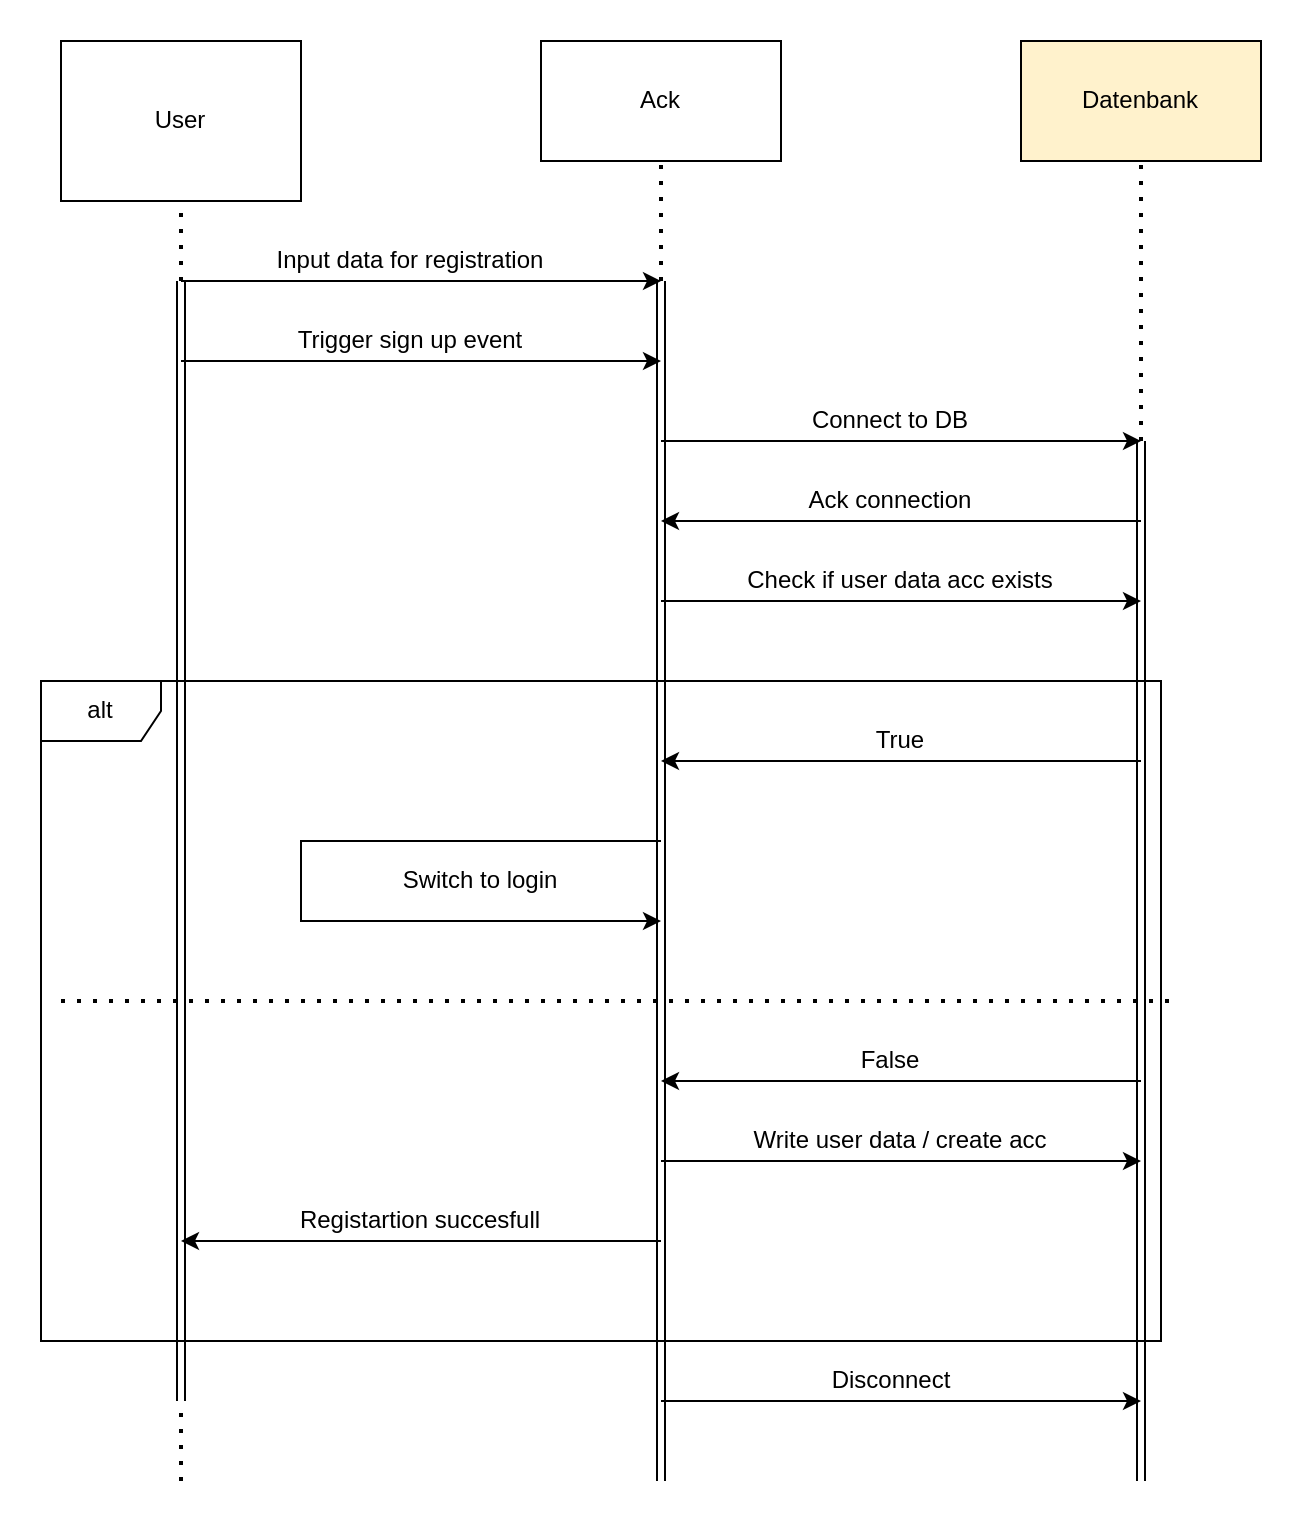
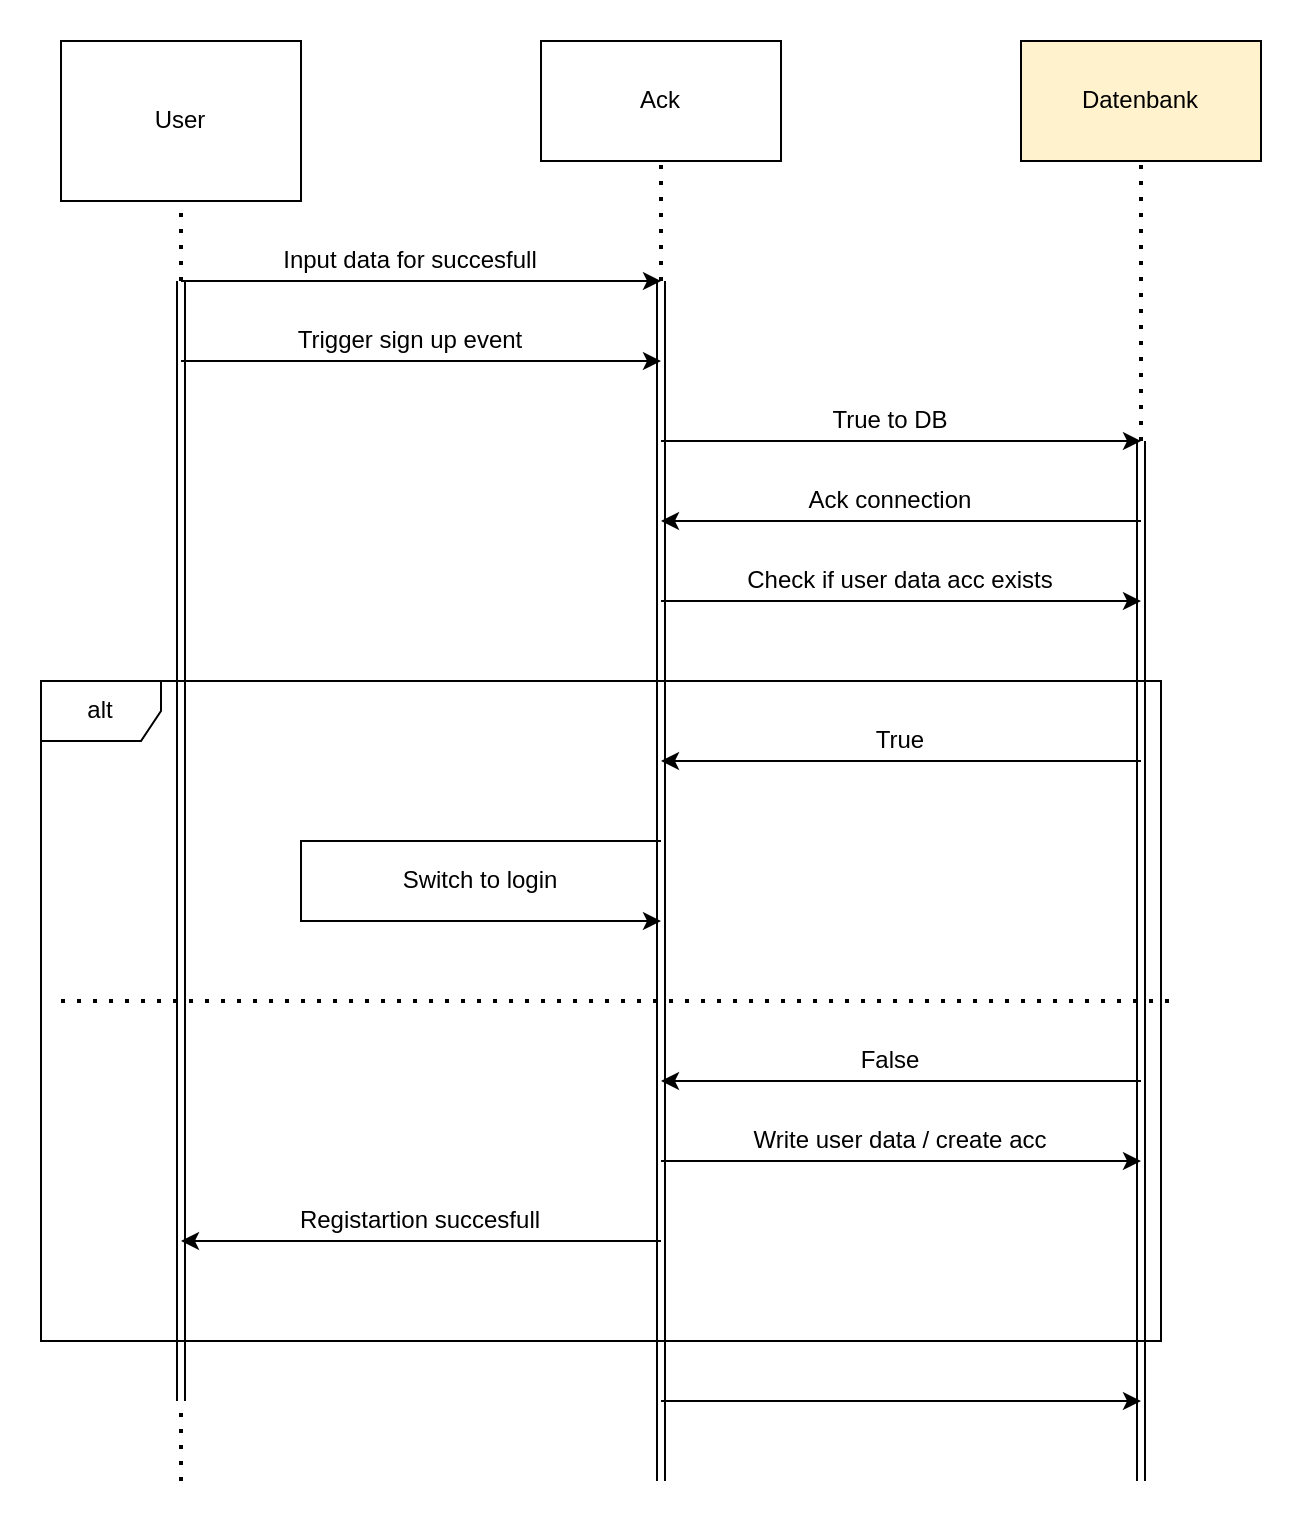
(411, 261) -> (411, 261)
(891, 421) -> (891, 421)
(891, 1381) -> none
